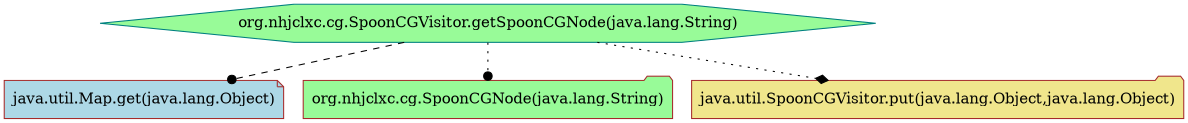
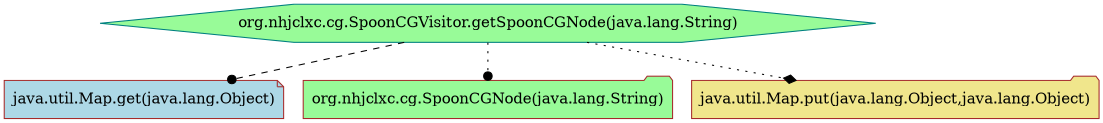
(938, 99) -> (895, 99)
